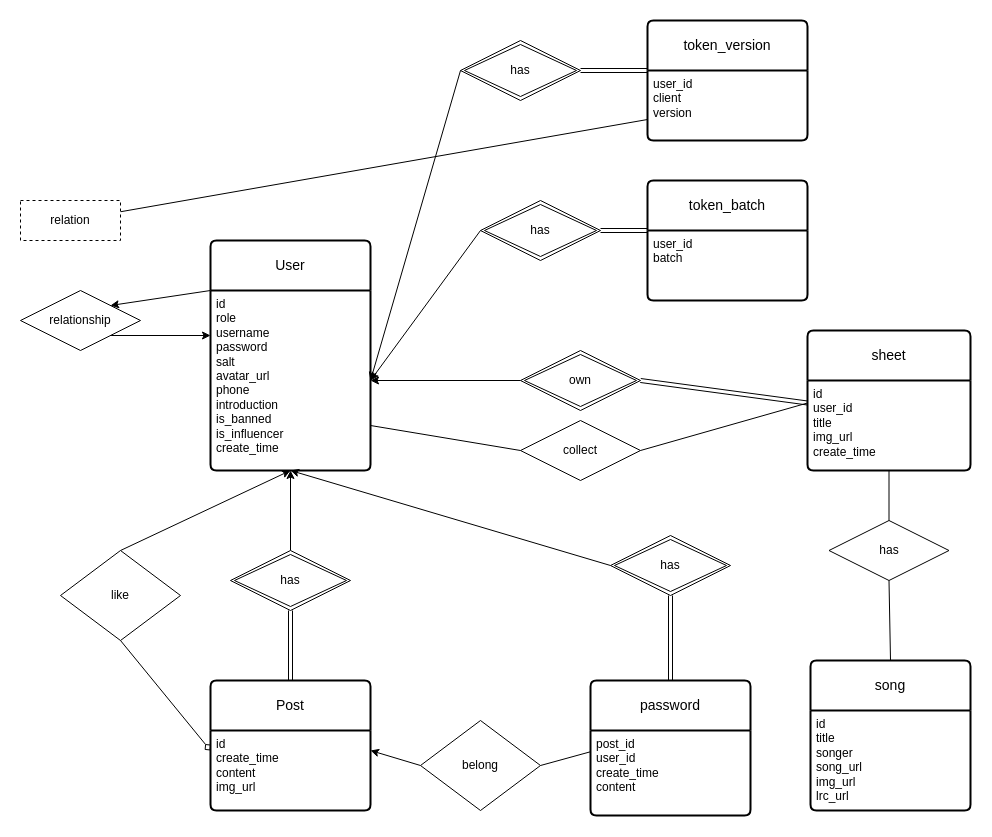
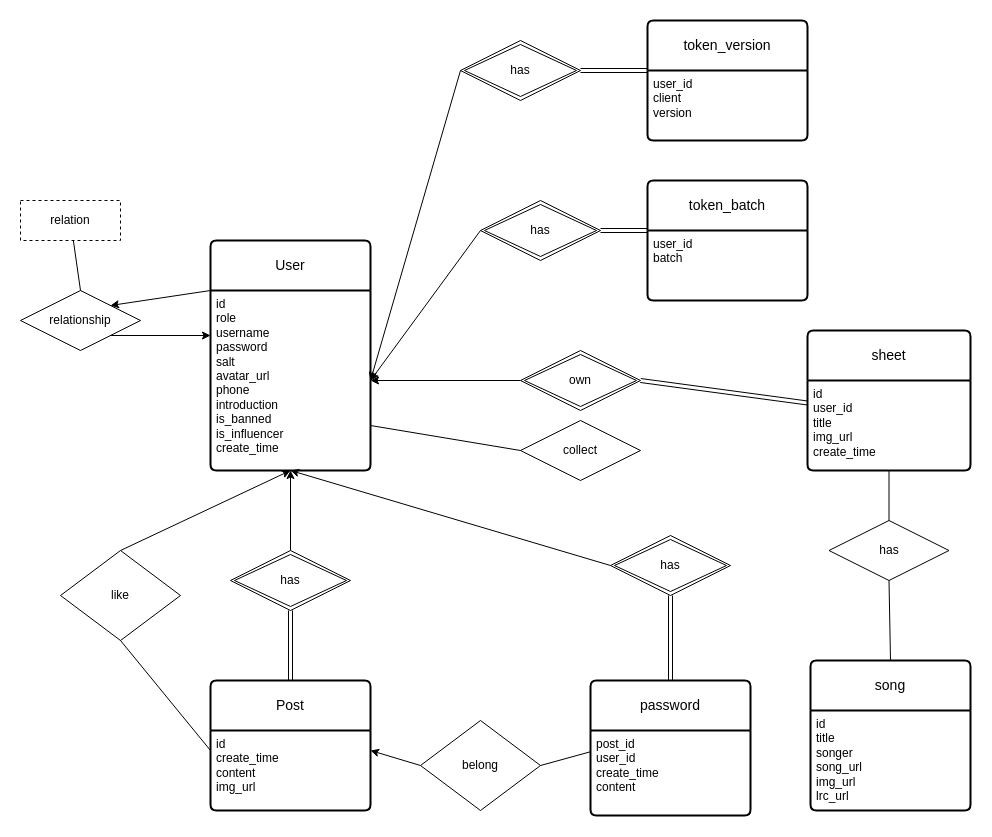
(383, 166) -> (77, 266)
(721, 428) -> none
(204, 743) -> (205, 744)
